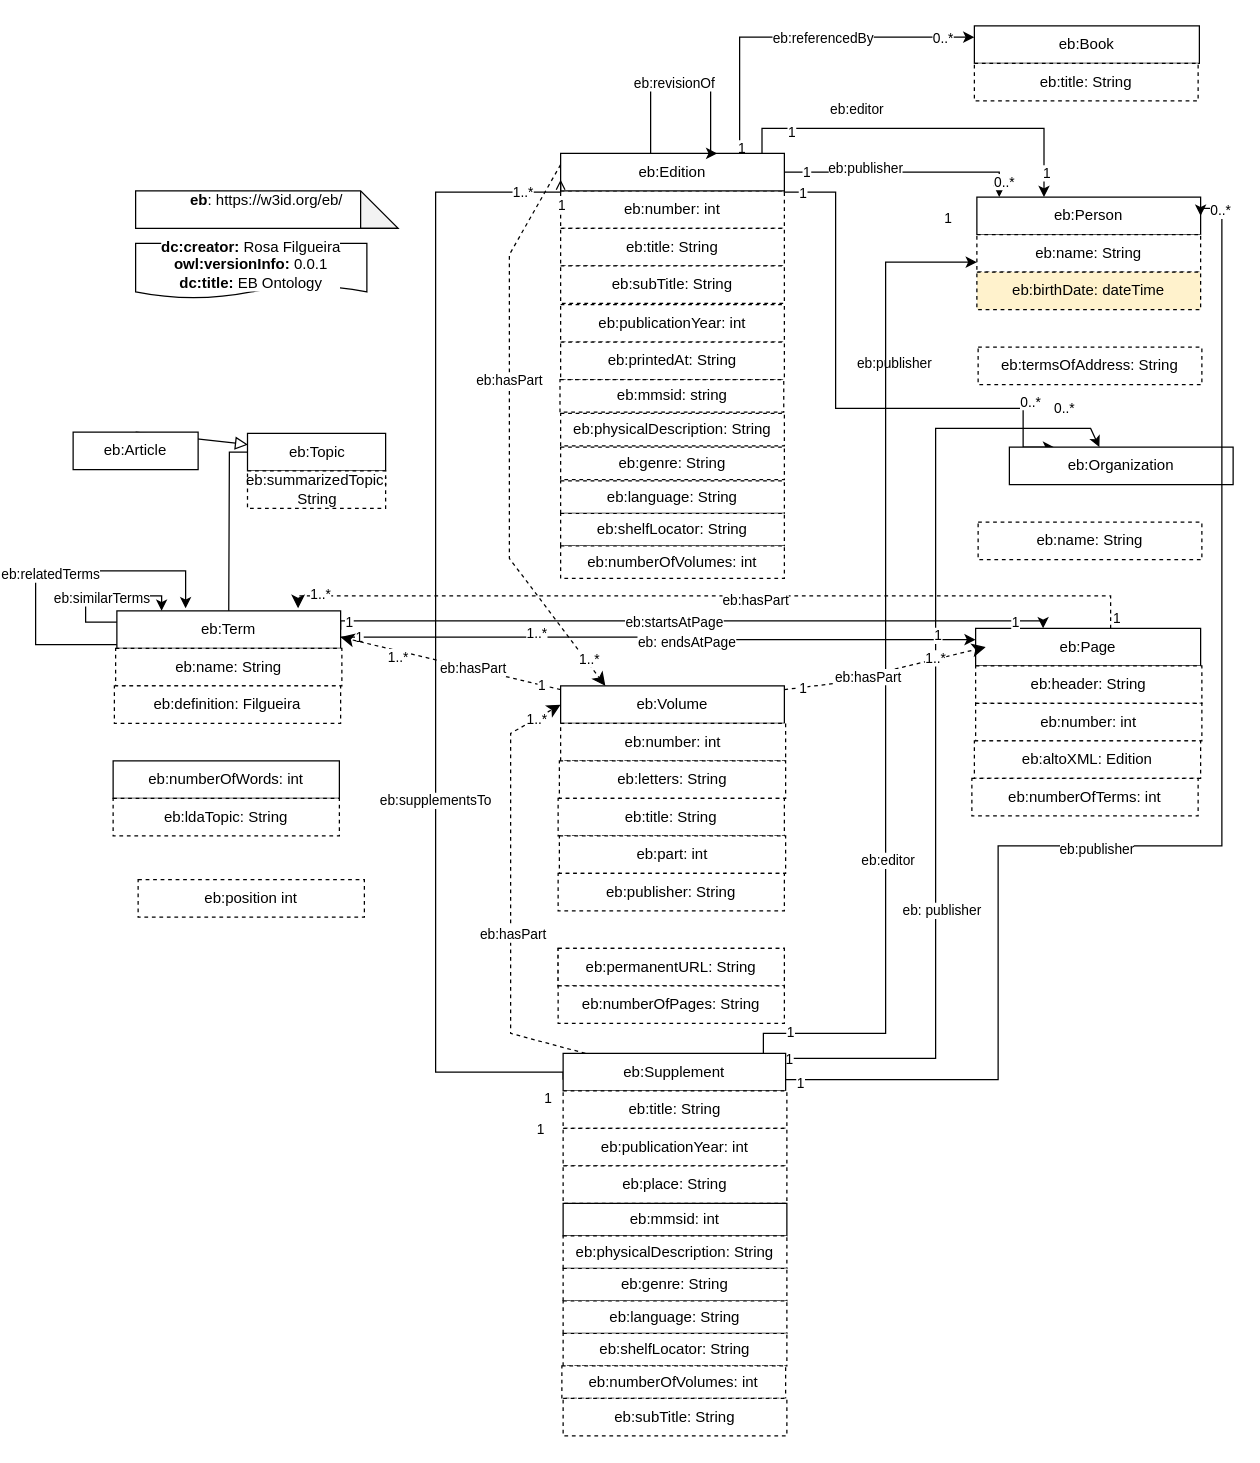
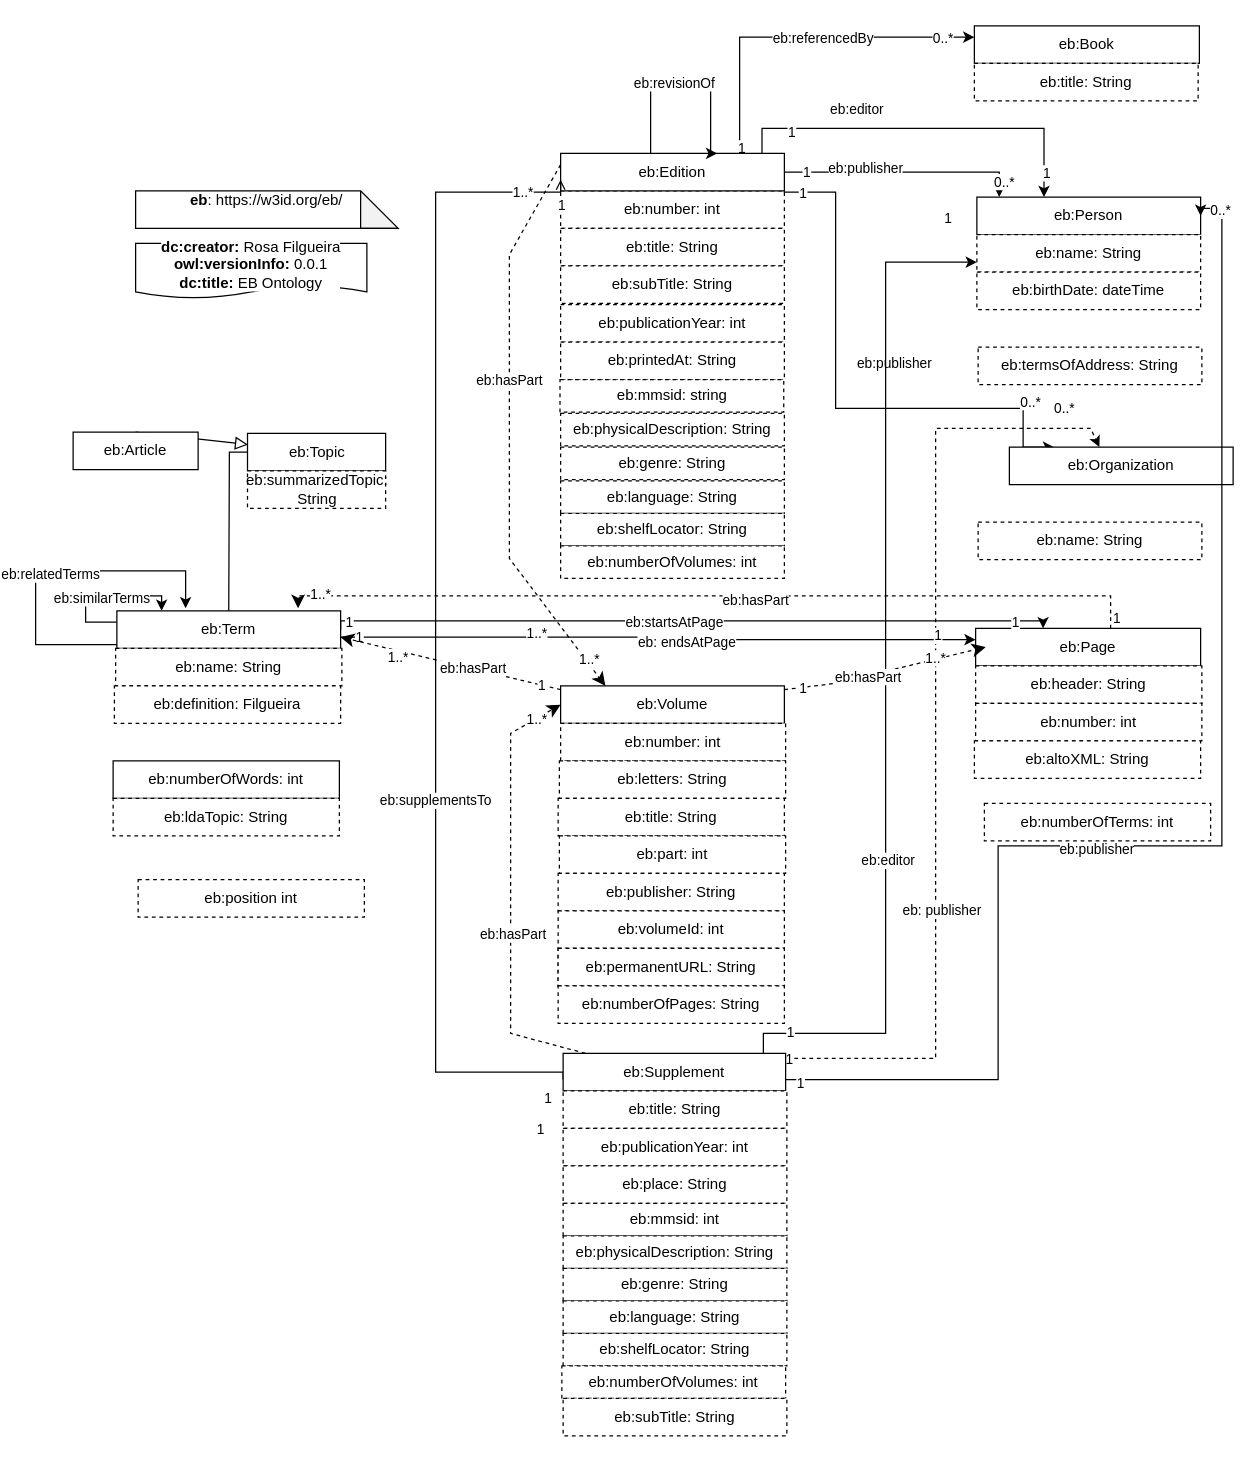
(1089, 291) -> (1089, 291)
(936, 445) -> (936, 445)
(1088, 759) -> (1088, 759)
(1085, 797) -> (1098, 822)
none -> (671, 929)
(675, 1219) -> (675, 1219)
